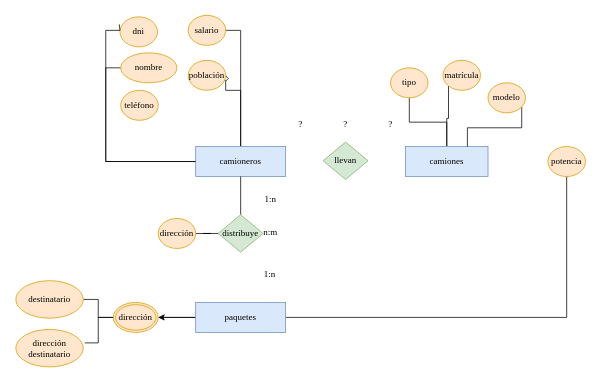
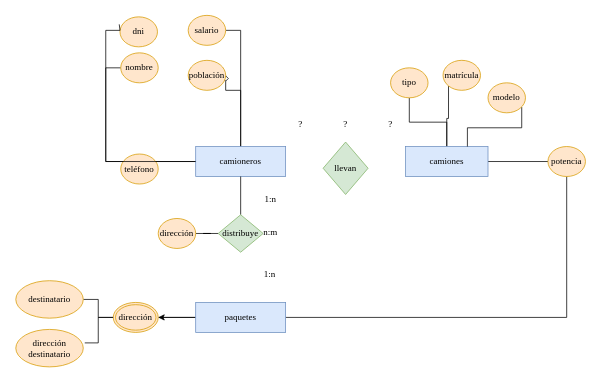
(149, 68) -> (139, 68)
(139, 105) -> (139, 169)
(345, 161) -> (345, 168)
none -> (518, 162)
